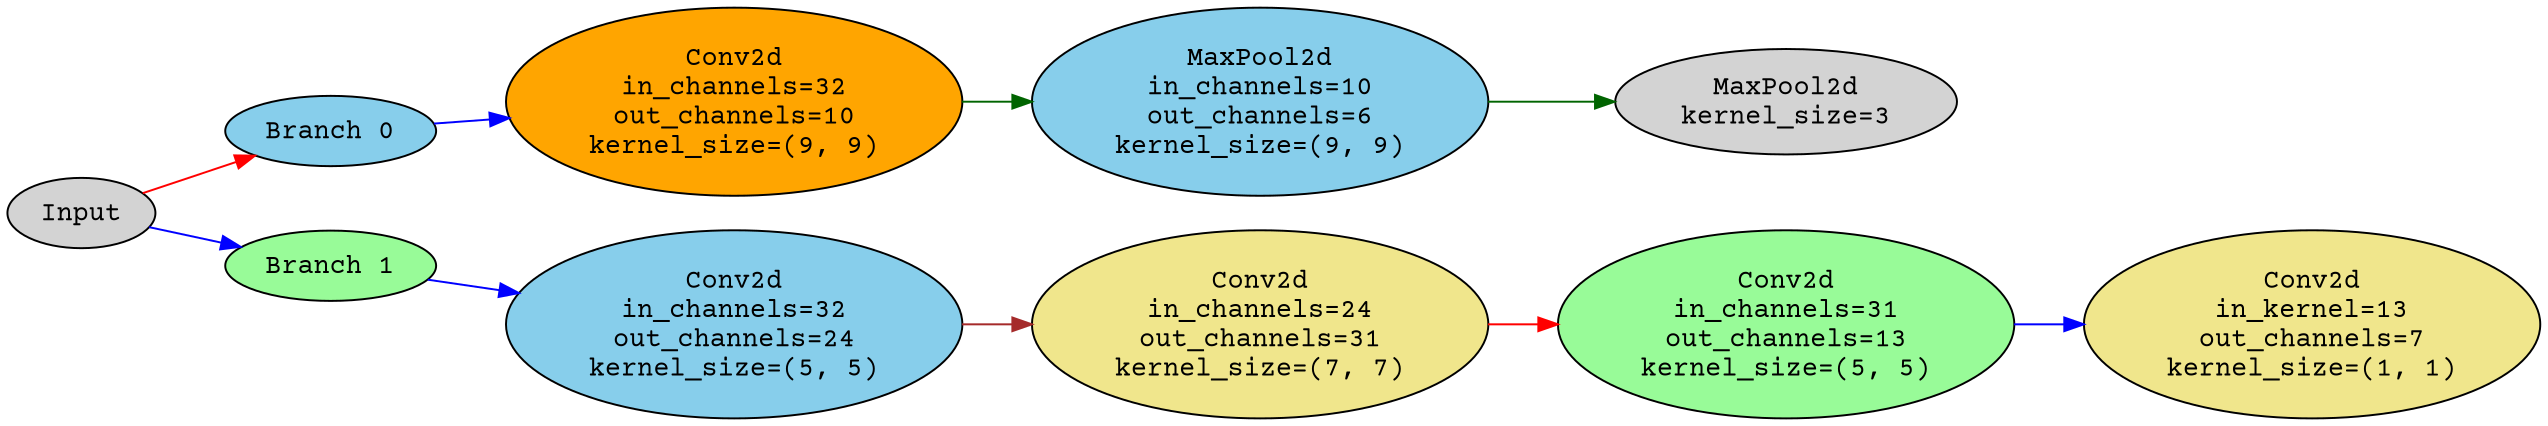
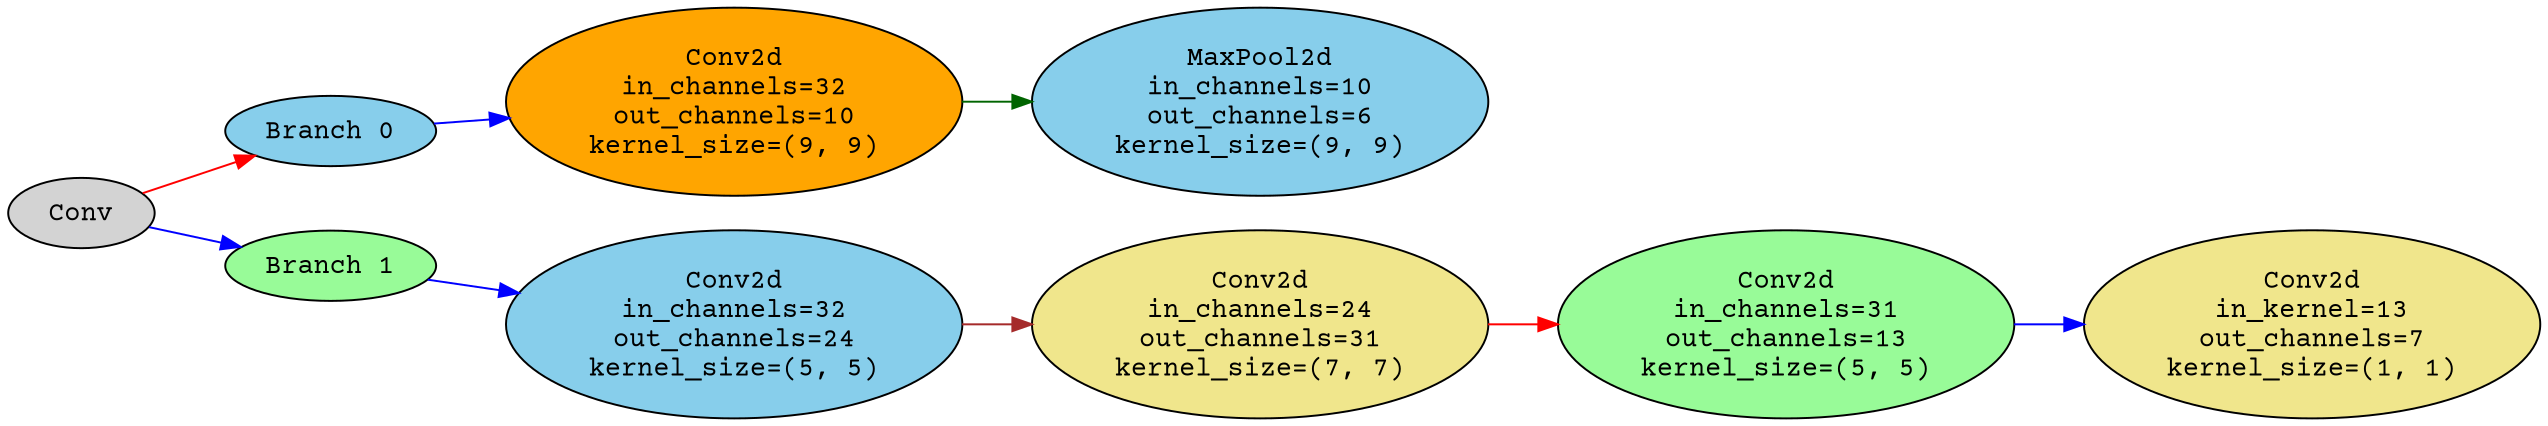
(1786, 102) -> none
(81, 213) -> (81, 213)
